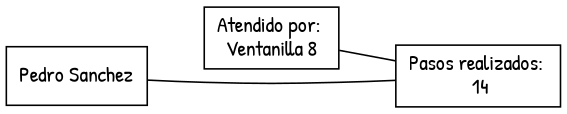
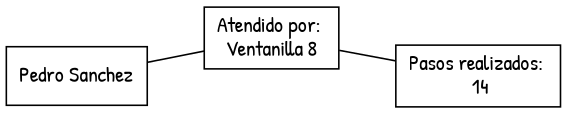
(272, 83) -> (176, 57)
